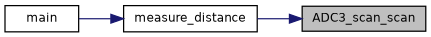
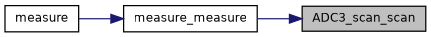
(42, 19) -> (42, 19)
(190, 19) -> (190, 19)
